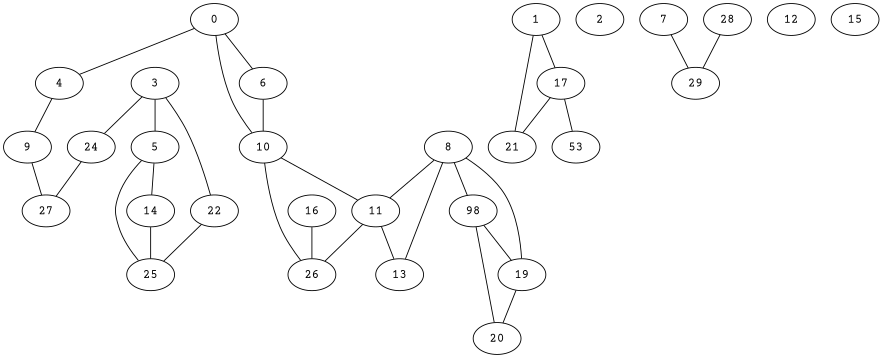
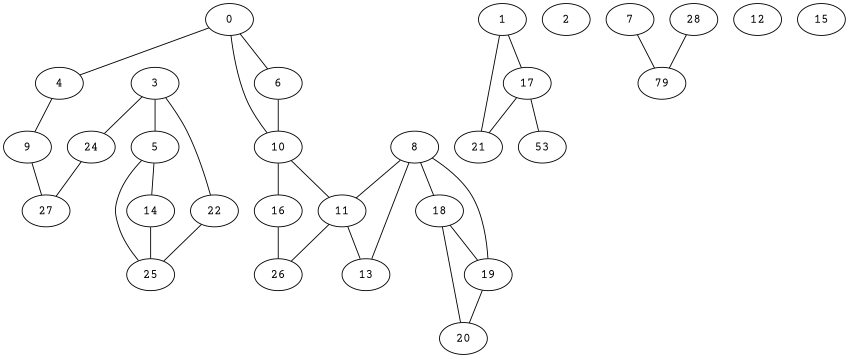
(696, 83) -> (662, 83)
(473, 211) -> (440, 211)
(275, 214) -> (278, 179)
